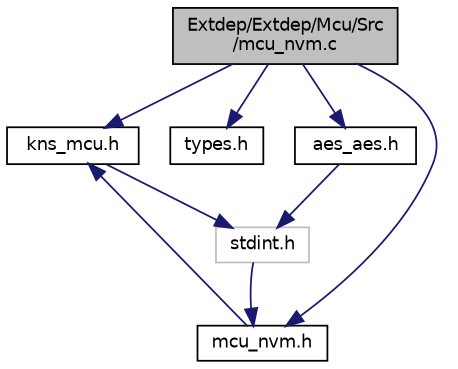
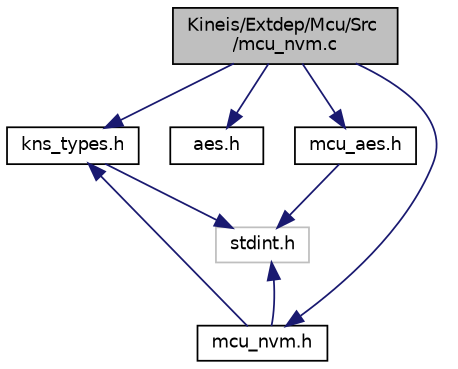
(285, 36) -> (285, 36)
(73, 146) -> (73, 146)
(217, 146) -> (217, 146)
(356, 146) -> (356, 146)
(251, 285) -> (274, 303)
